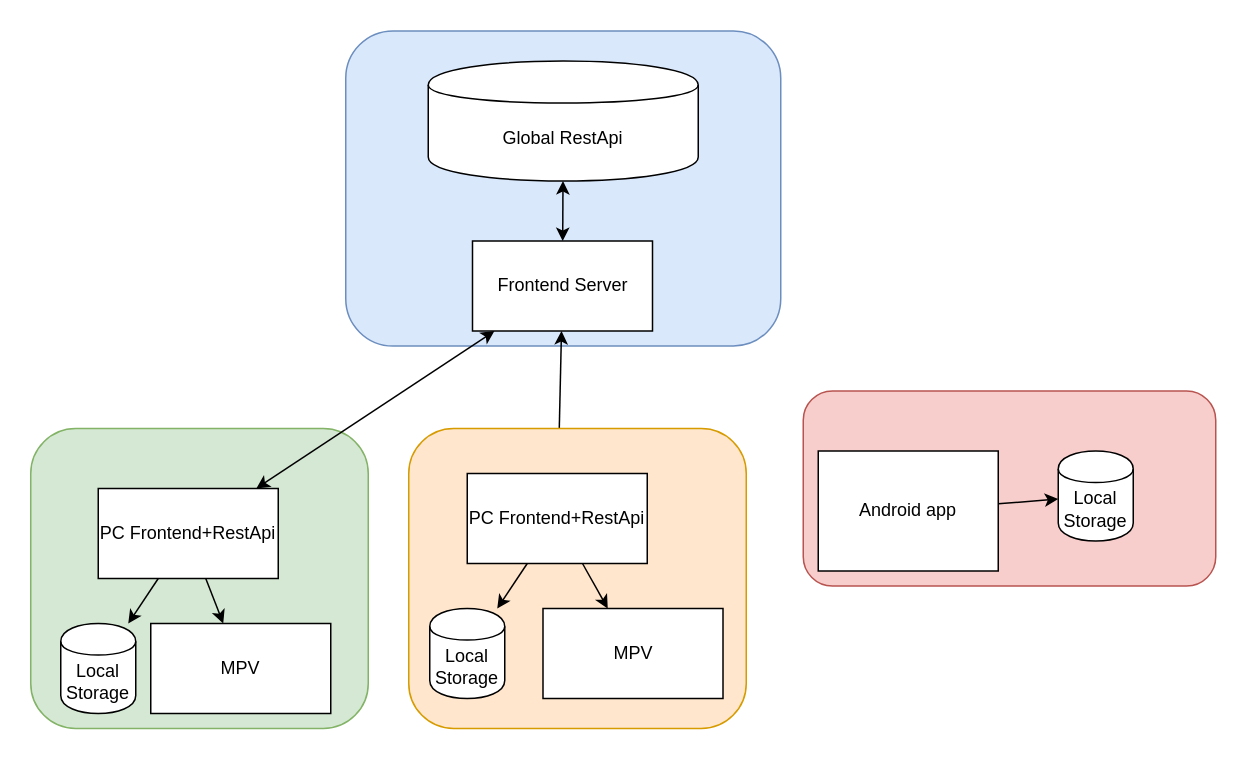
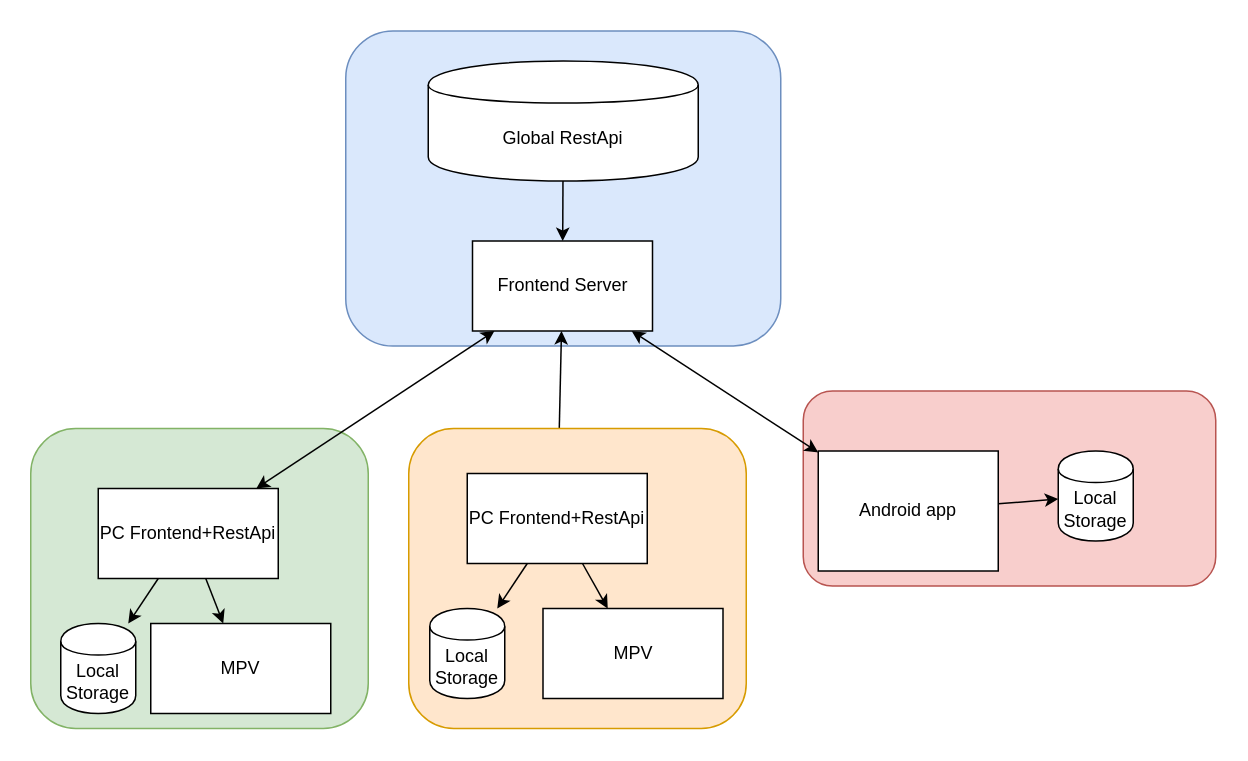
(563, 192) -> (563, 188)
none -> (725, 392)
